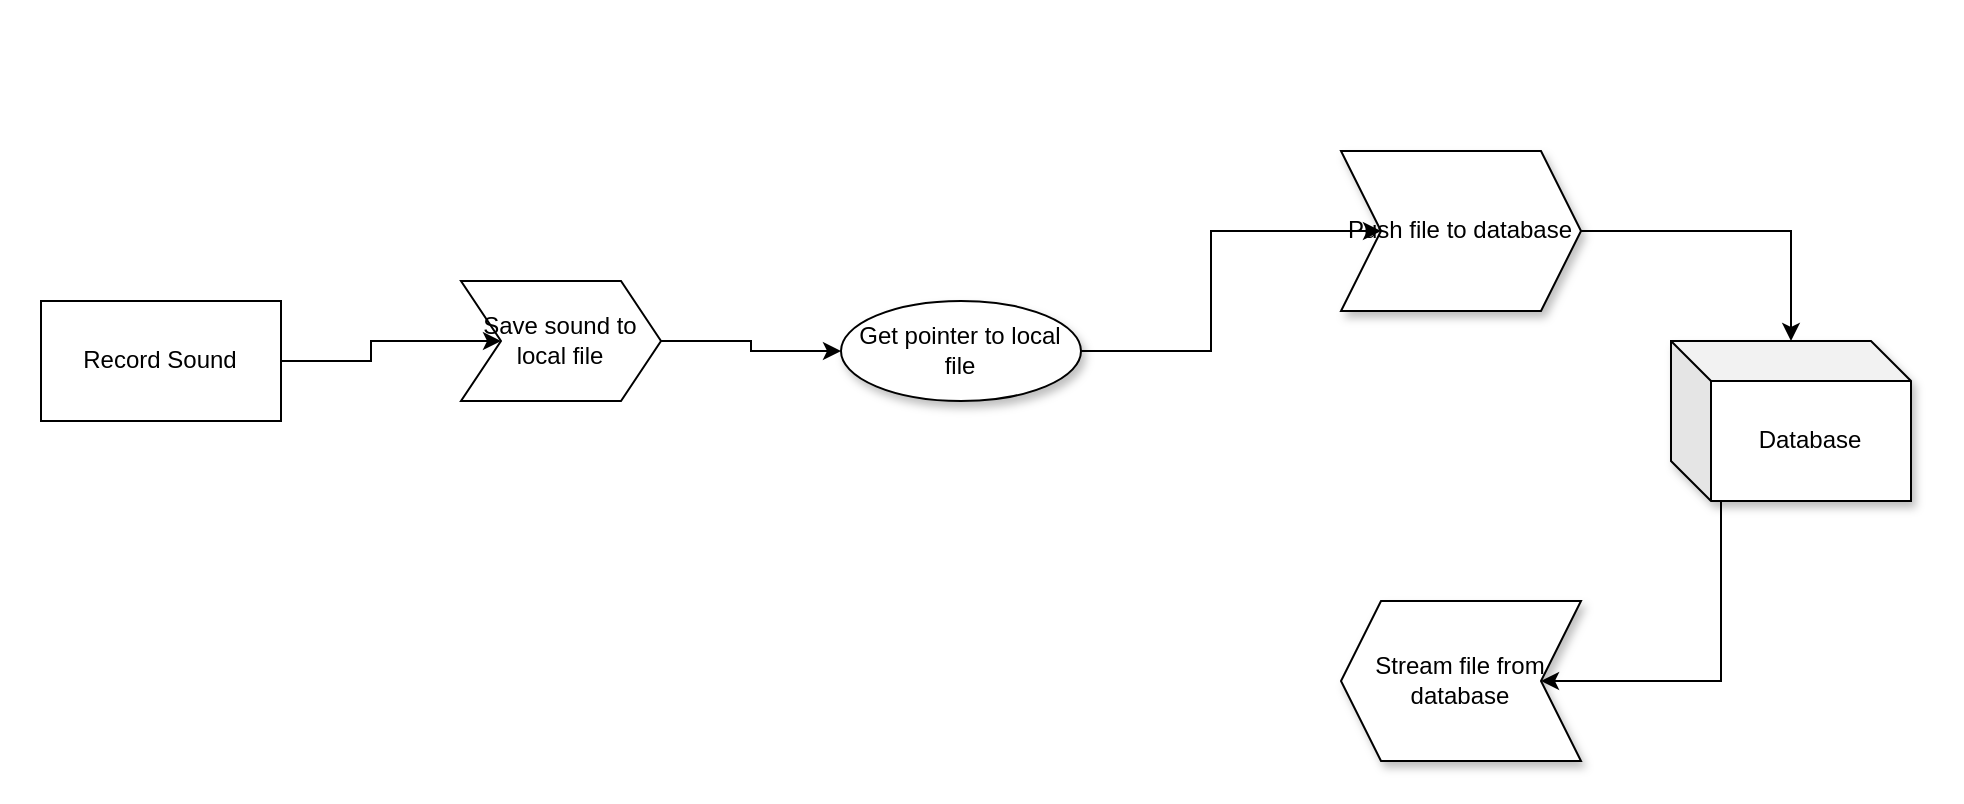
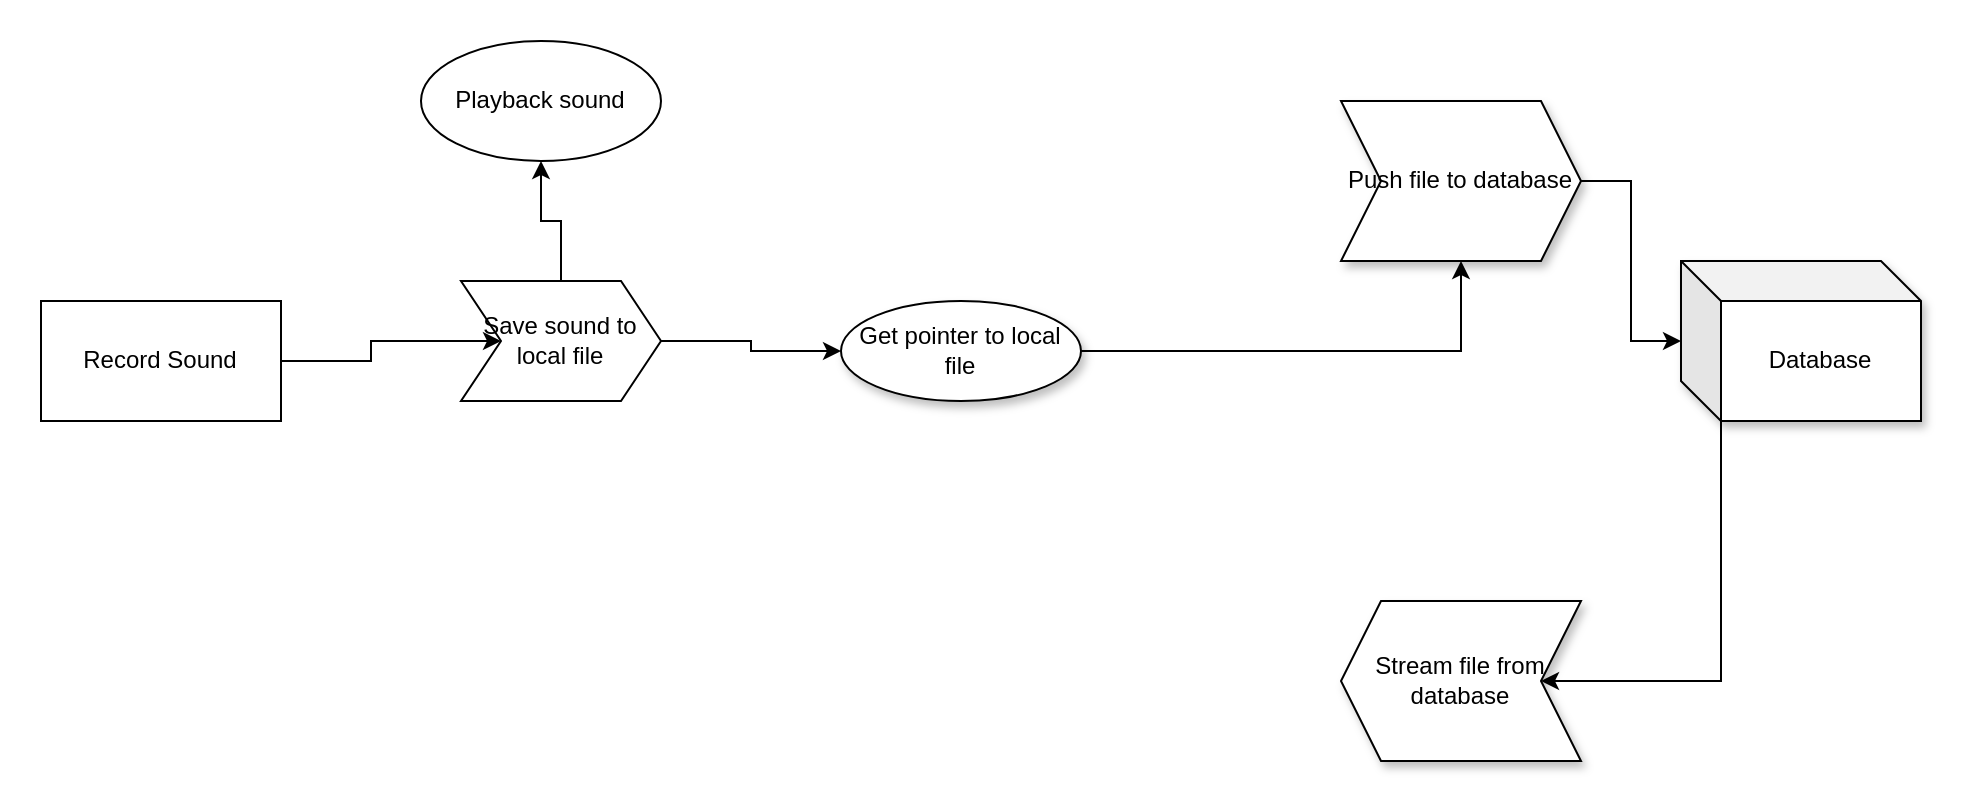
none -> (541, 101)
none -> (558, 221)
(1461, 231) -> (1461, 181)
(1791, 421) -> (1801, 341)
